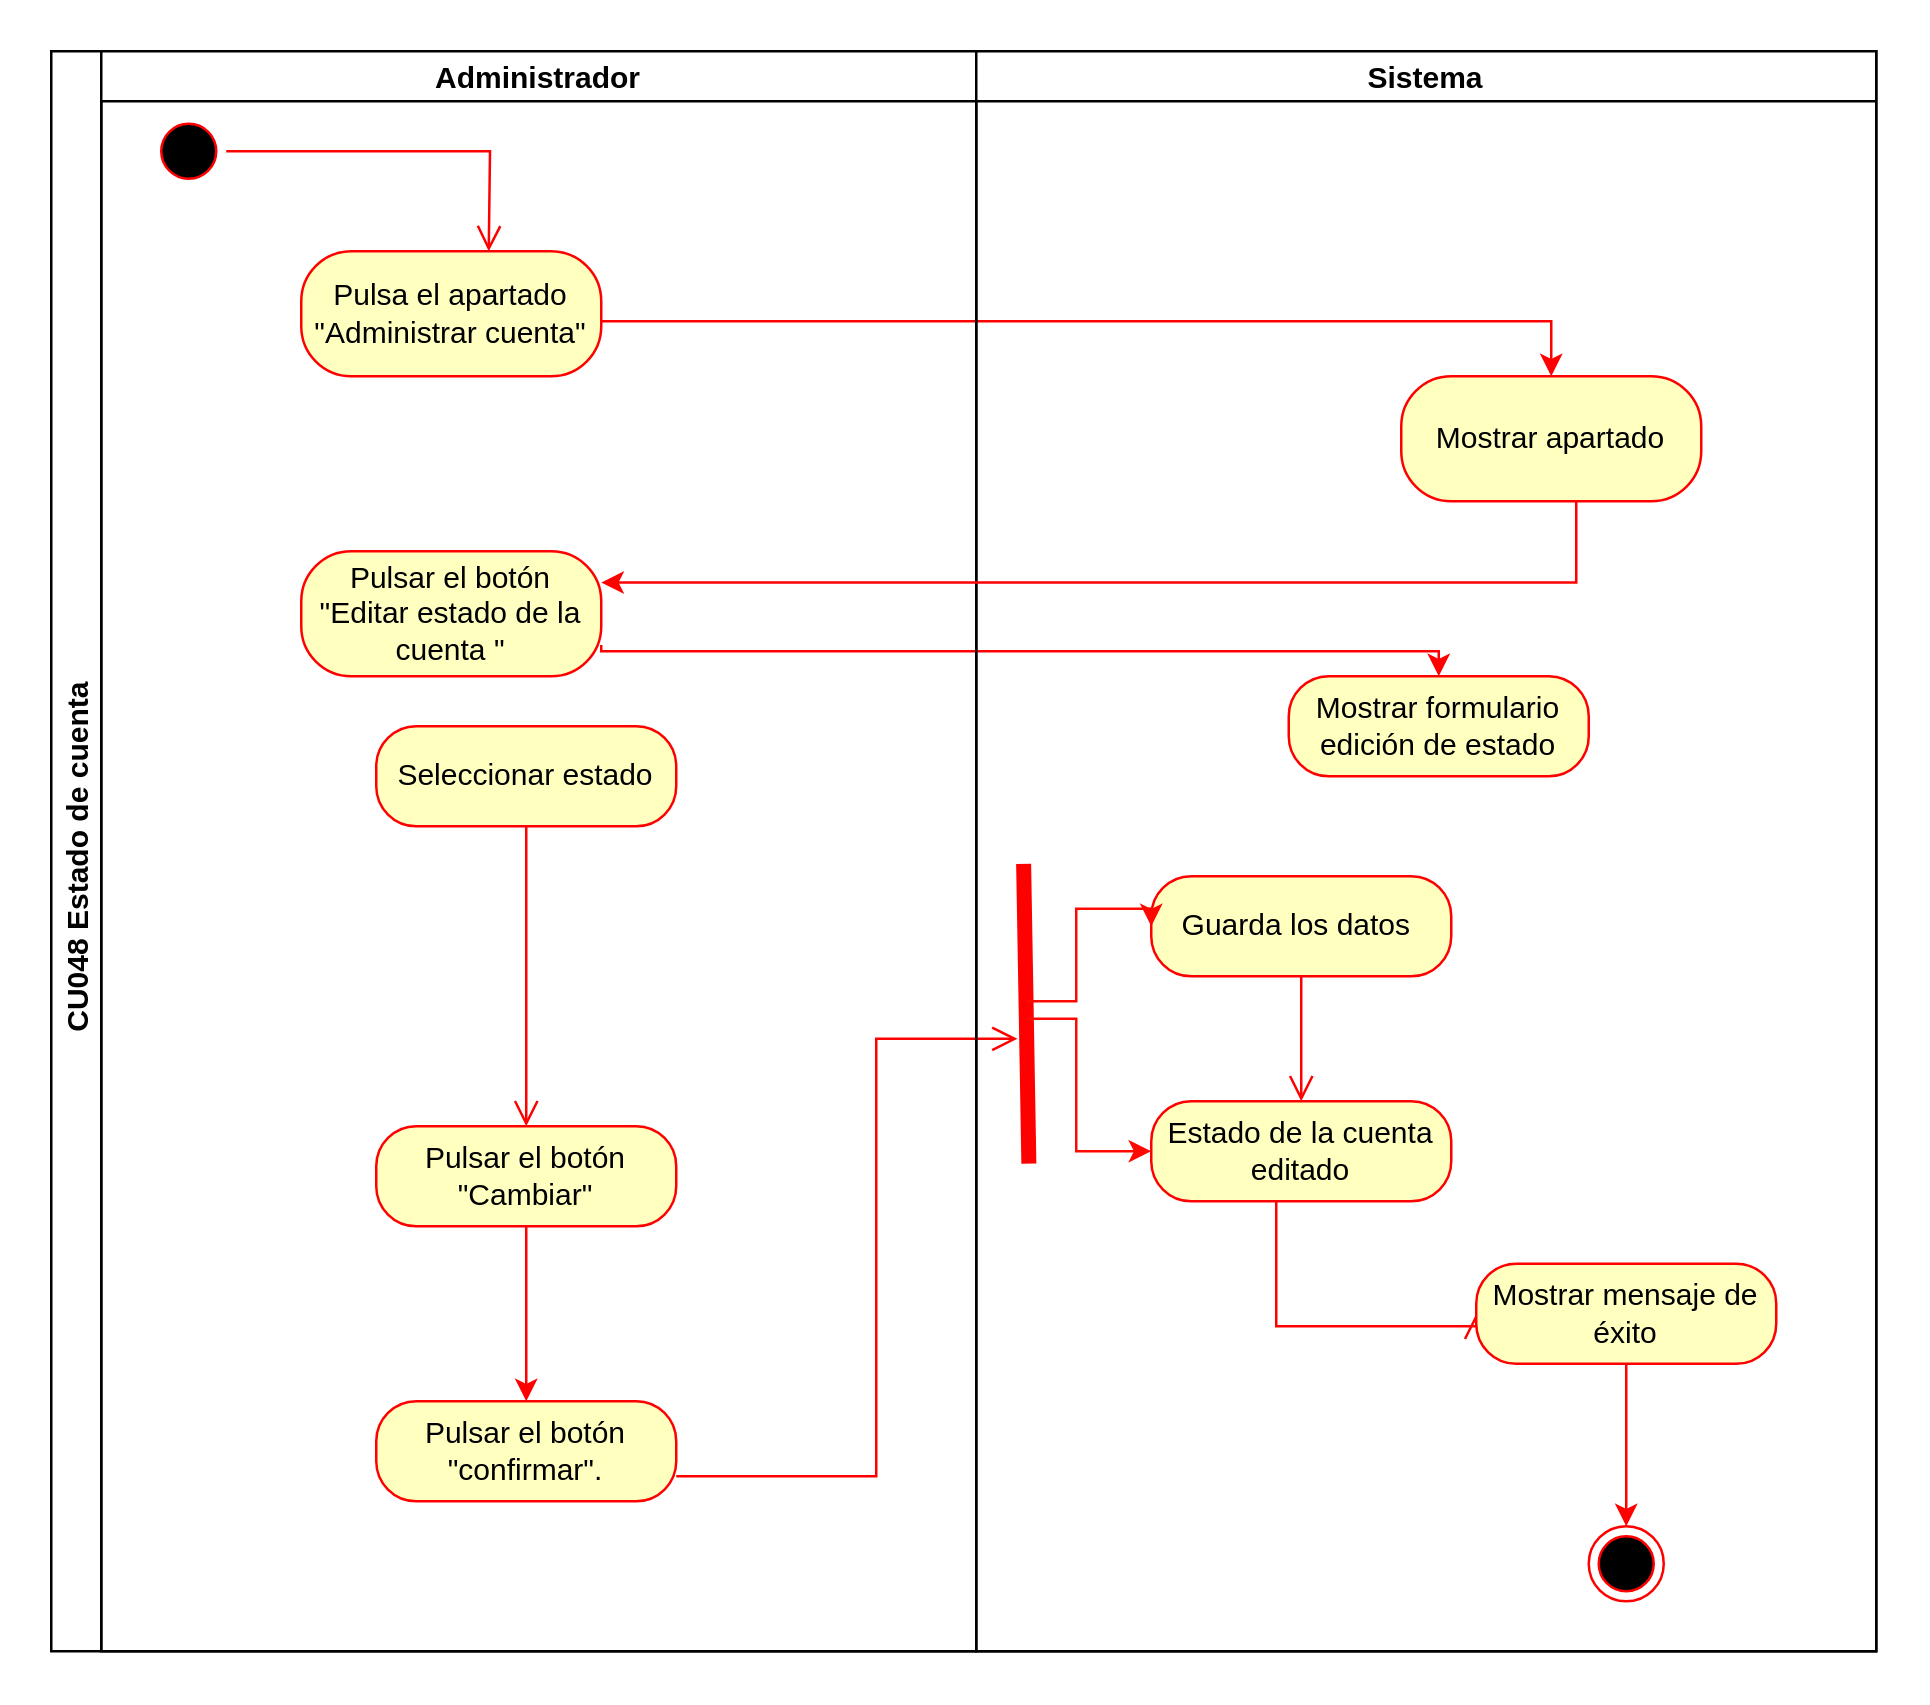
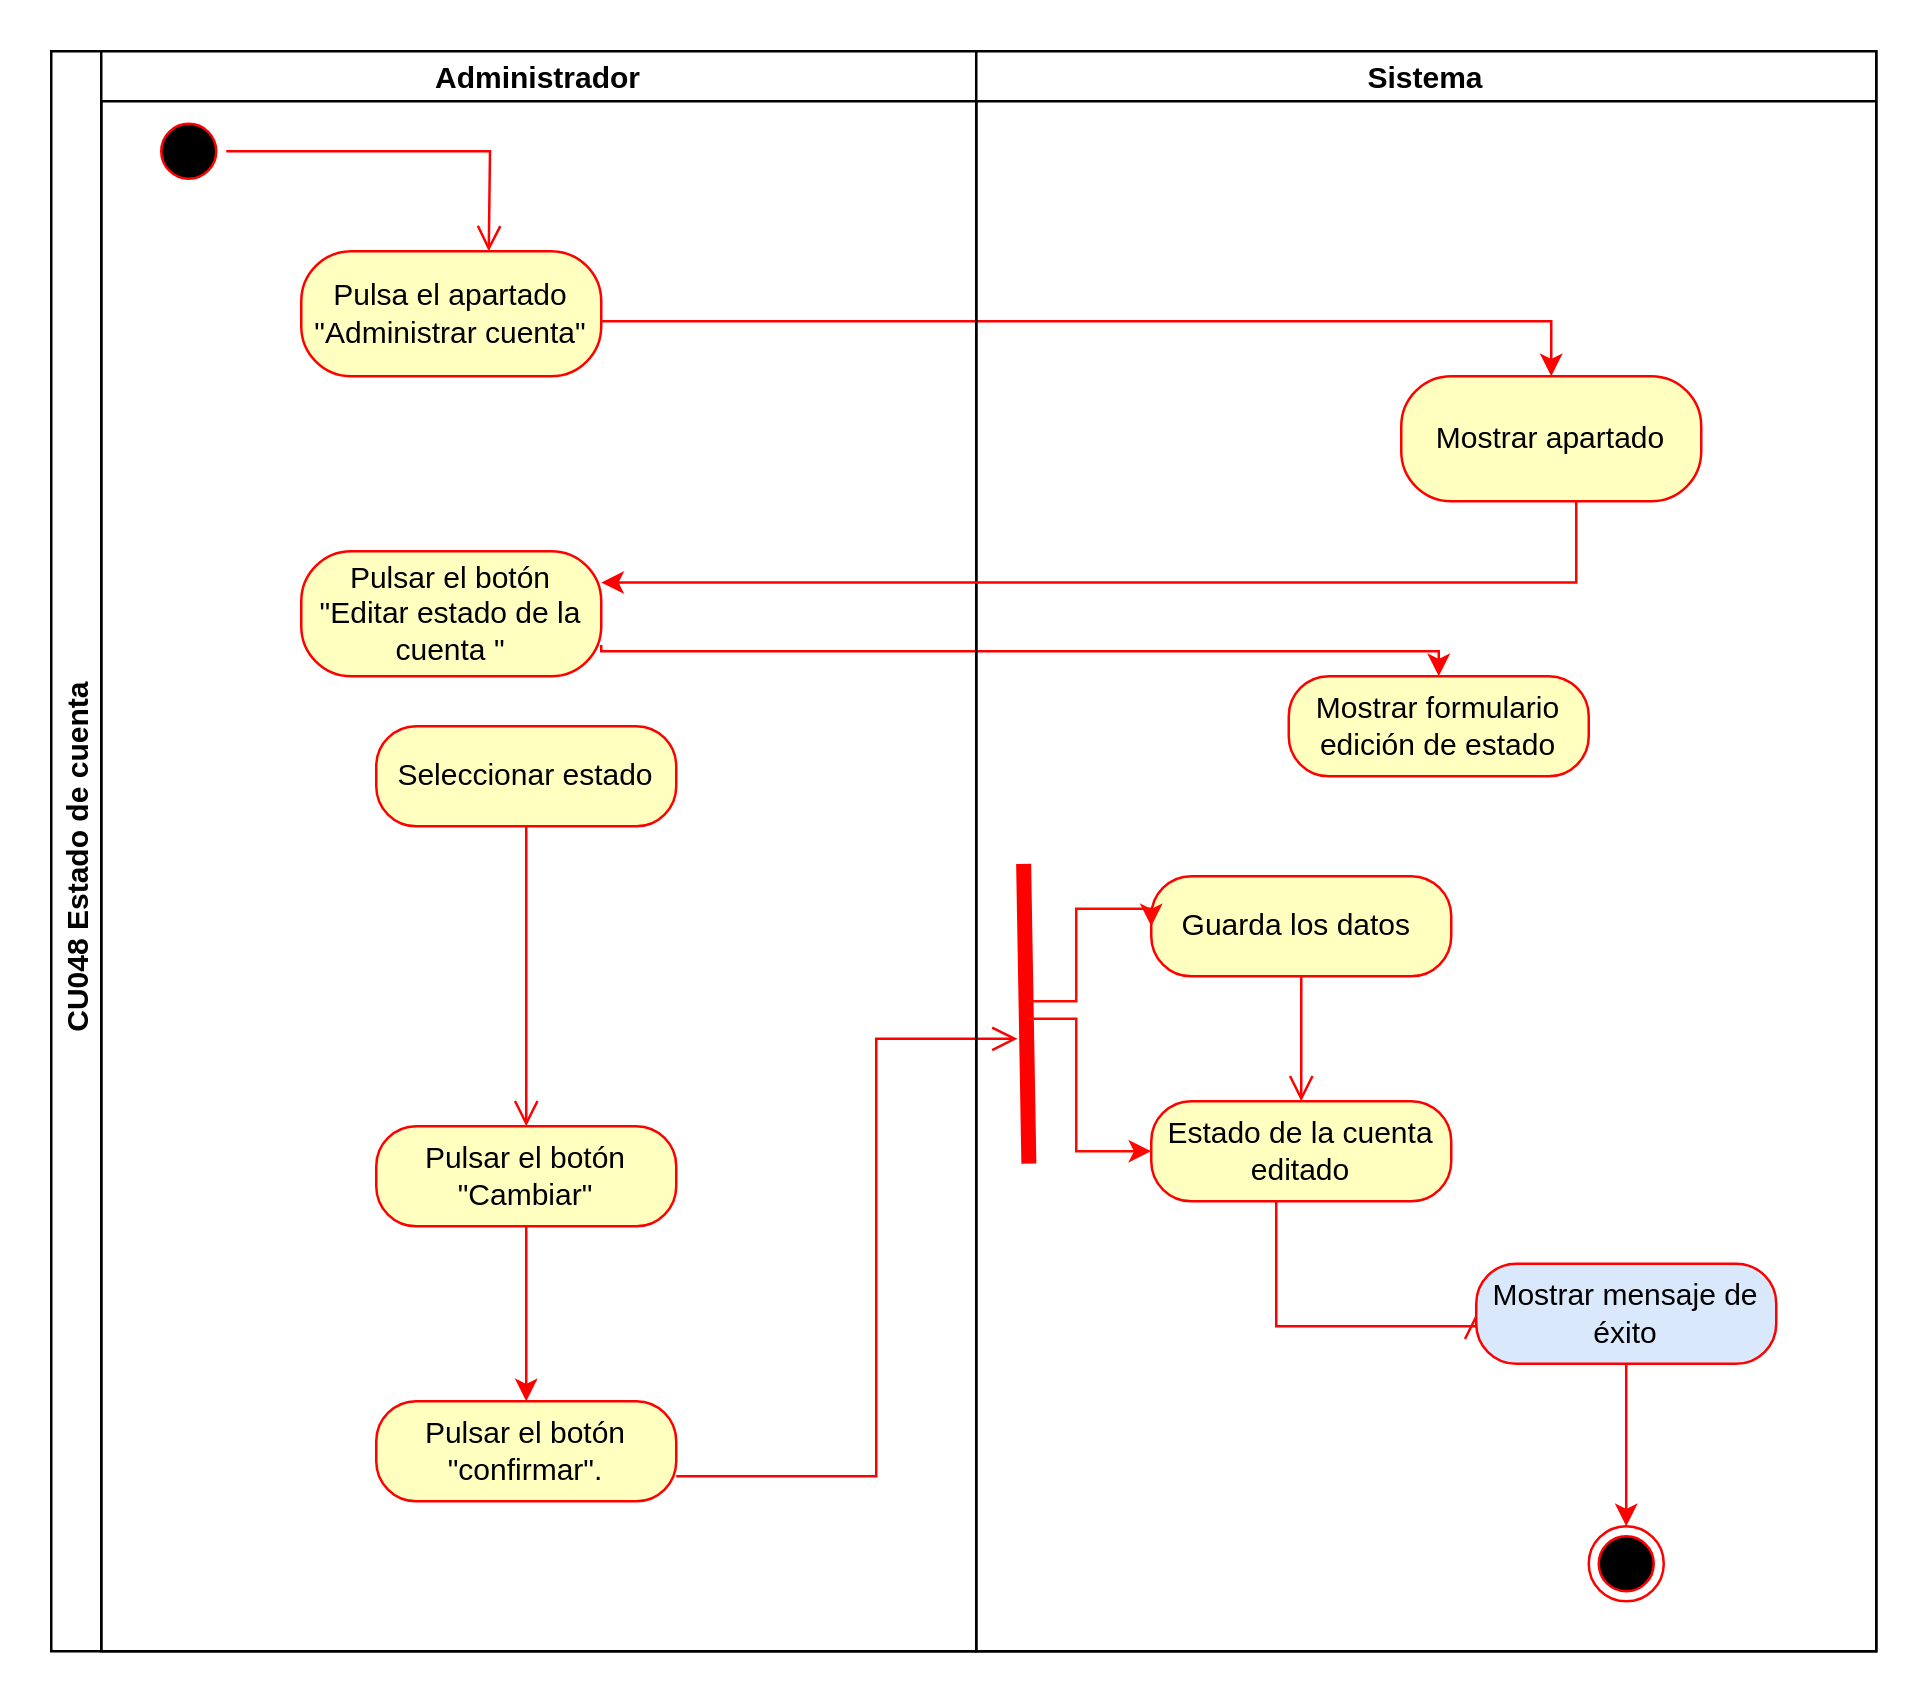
(1626, 1314) -> (1626, 1314)
